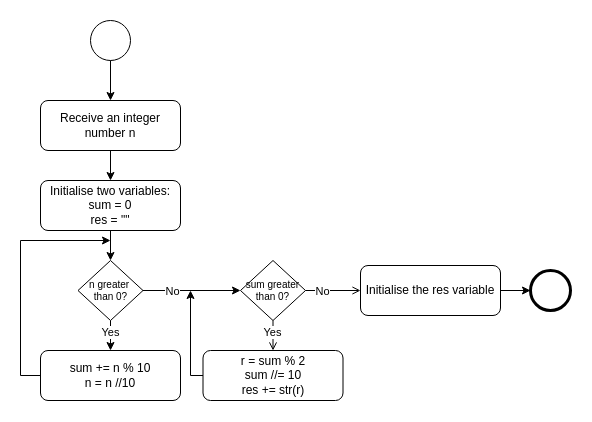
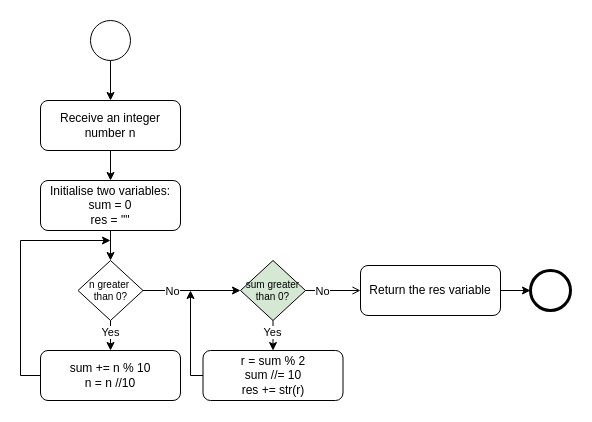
(273, 291) -> (273, 291)
(431, 291) -> (431, 291)
(273, 343) -> (273, 342)
